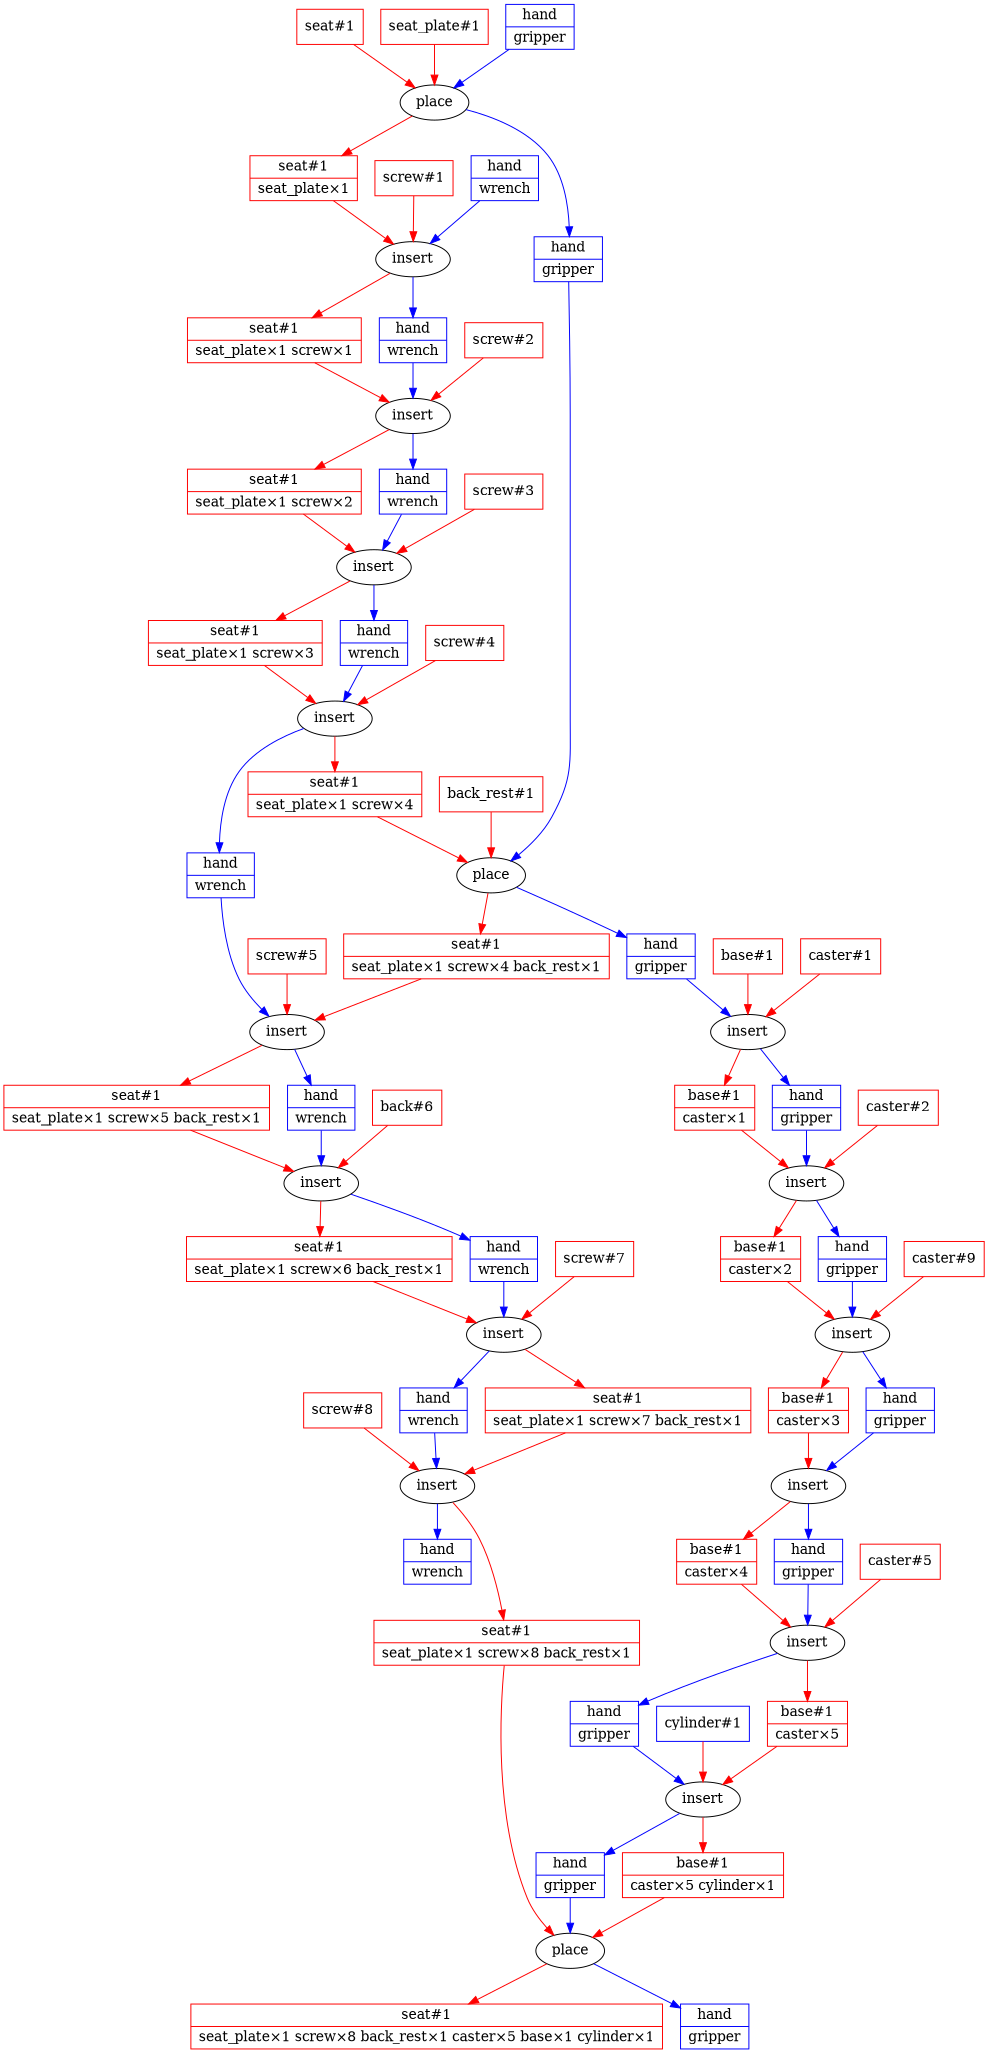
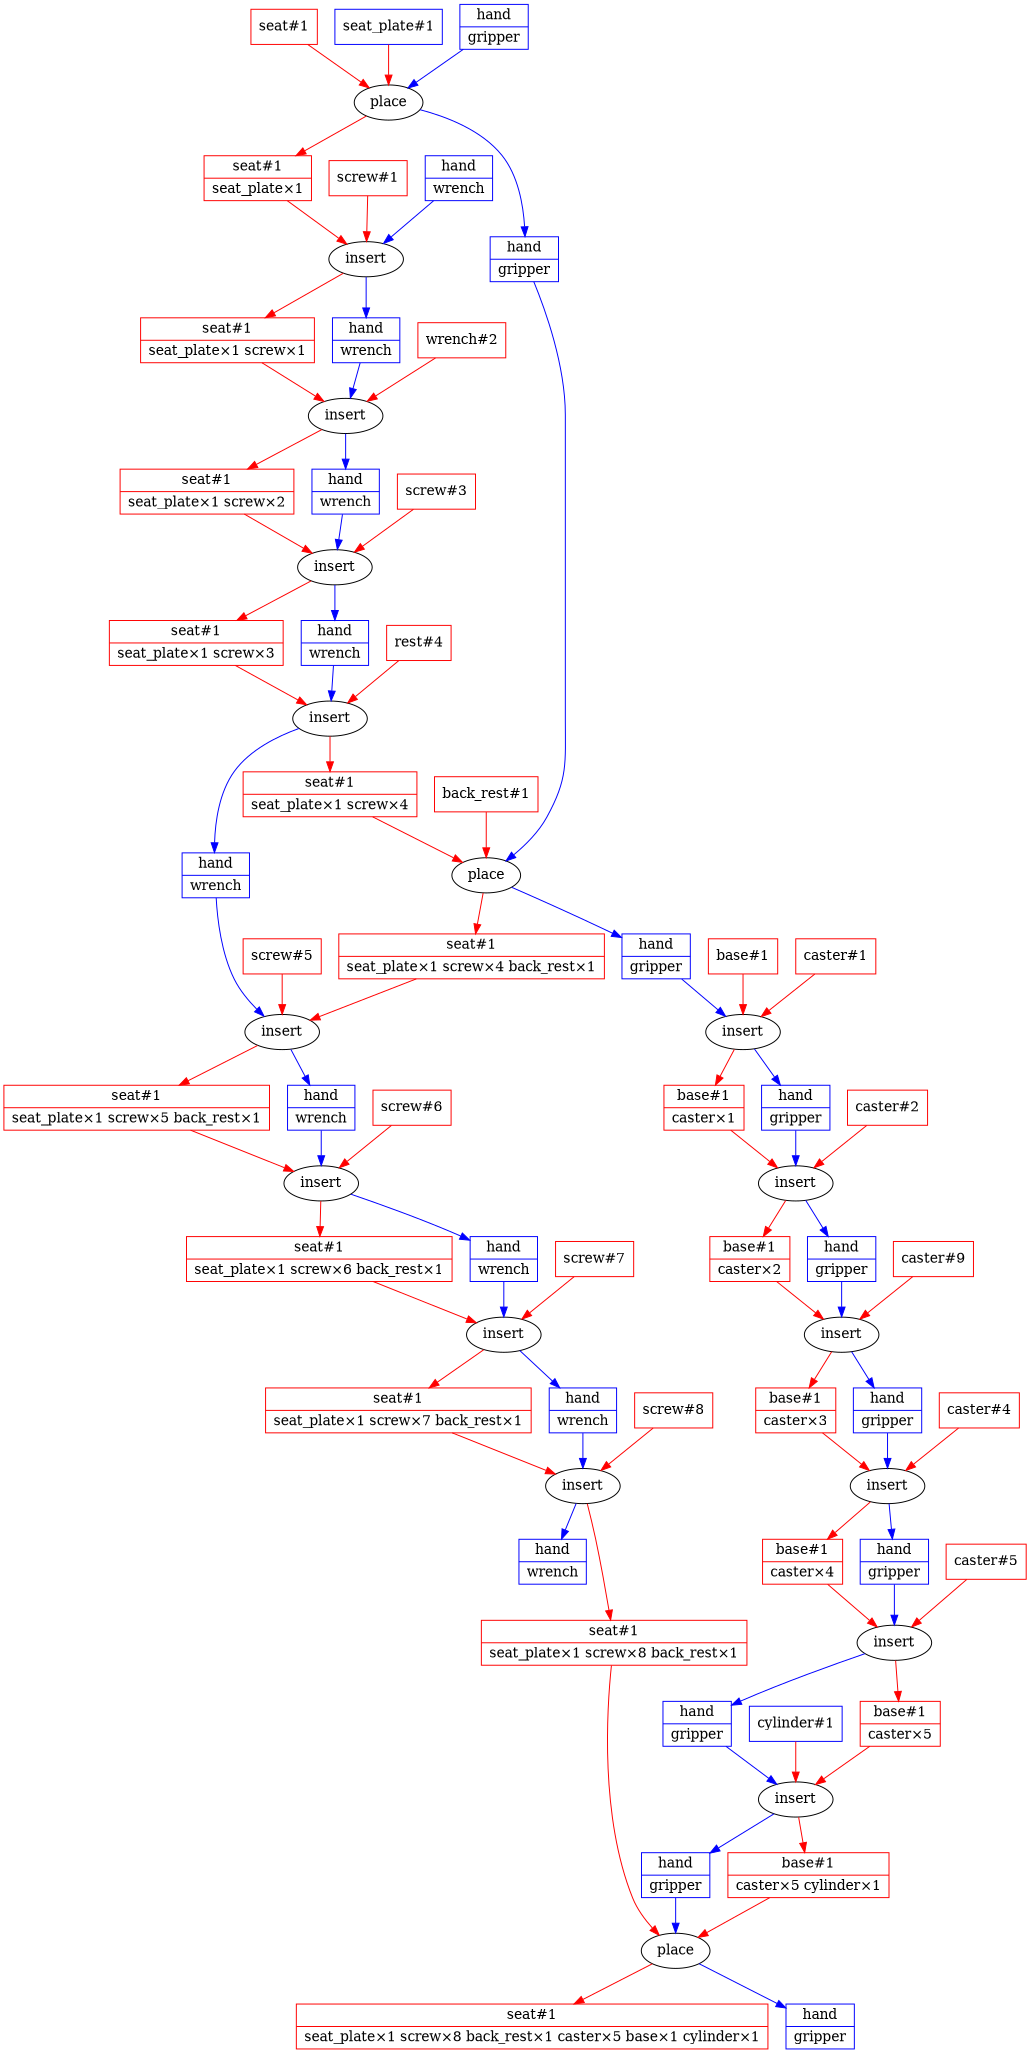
(434, 27) -> (389, 27)
(504, 340) -> (462, 340)
(465, 643) -> (419, 643)
(407, 1108) -> (412, 1108)
none -> (979, 1410)
